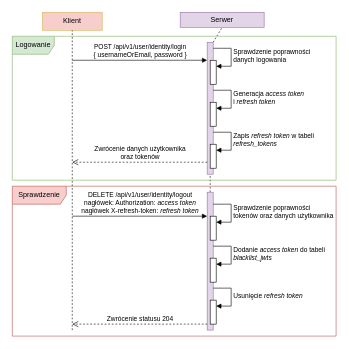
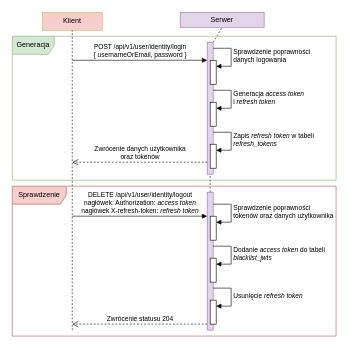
(33, 45) -> (33, 45)
